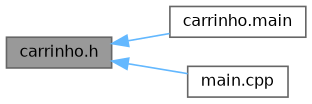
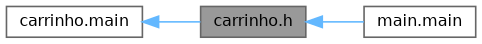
(149, 37) -> (180, 22)
(238, 82) -> (420, 22)
